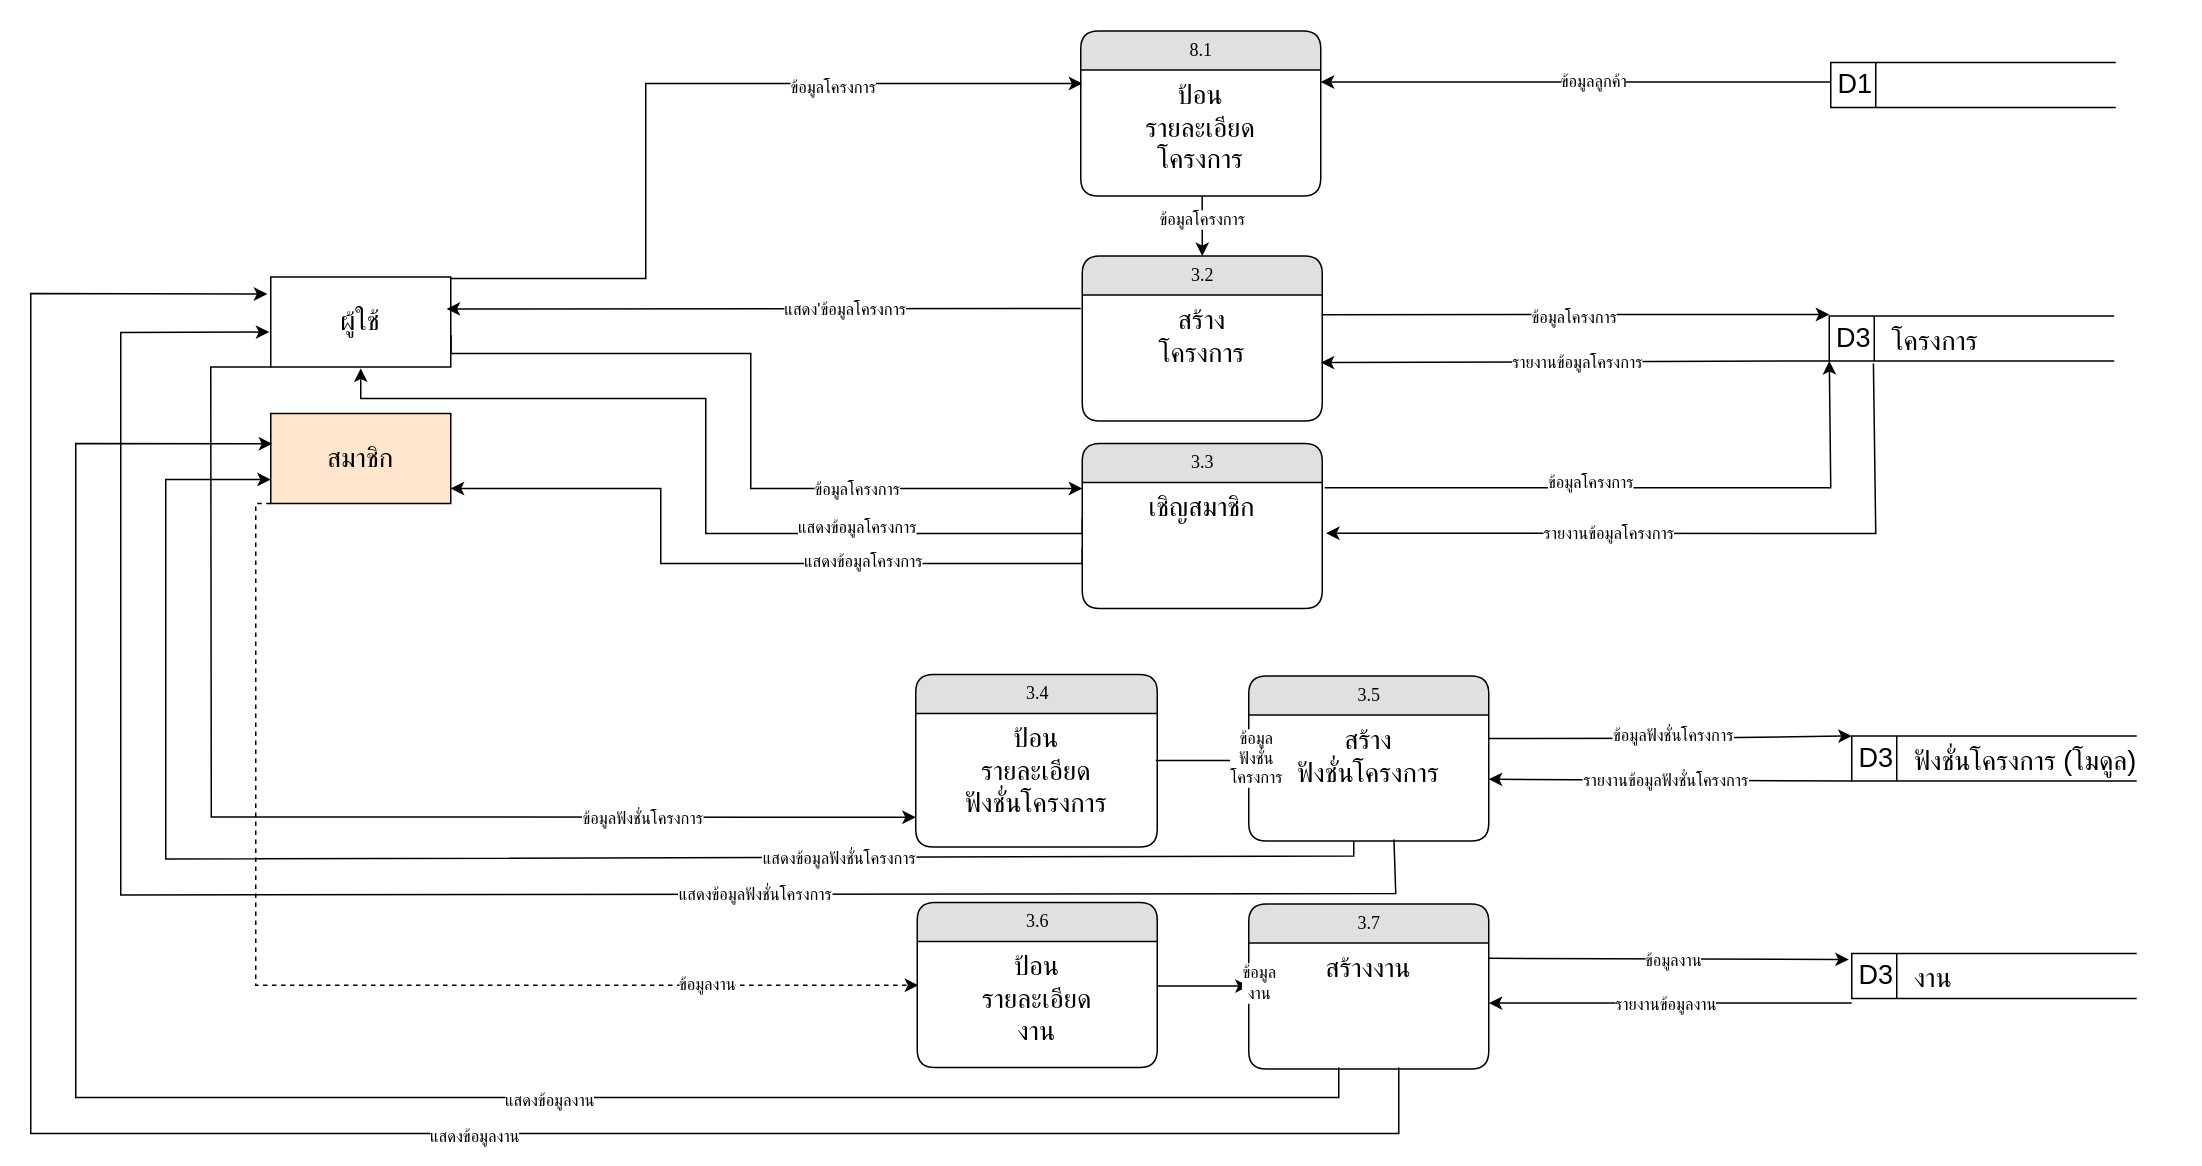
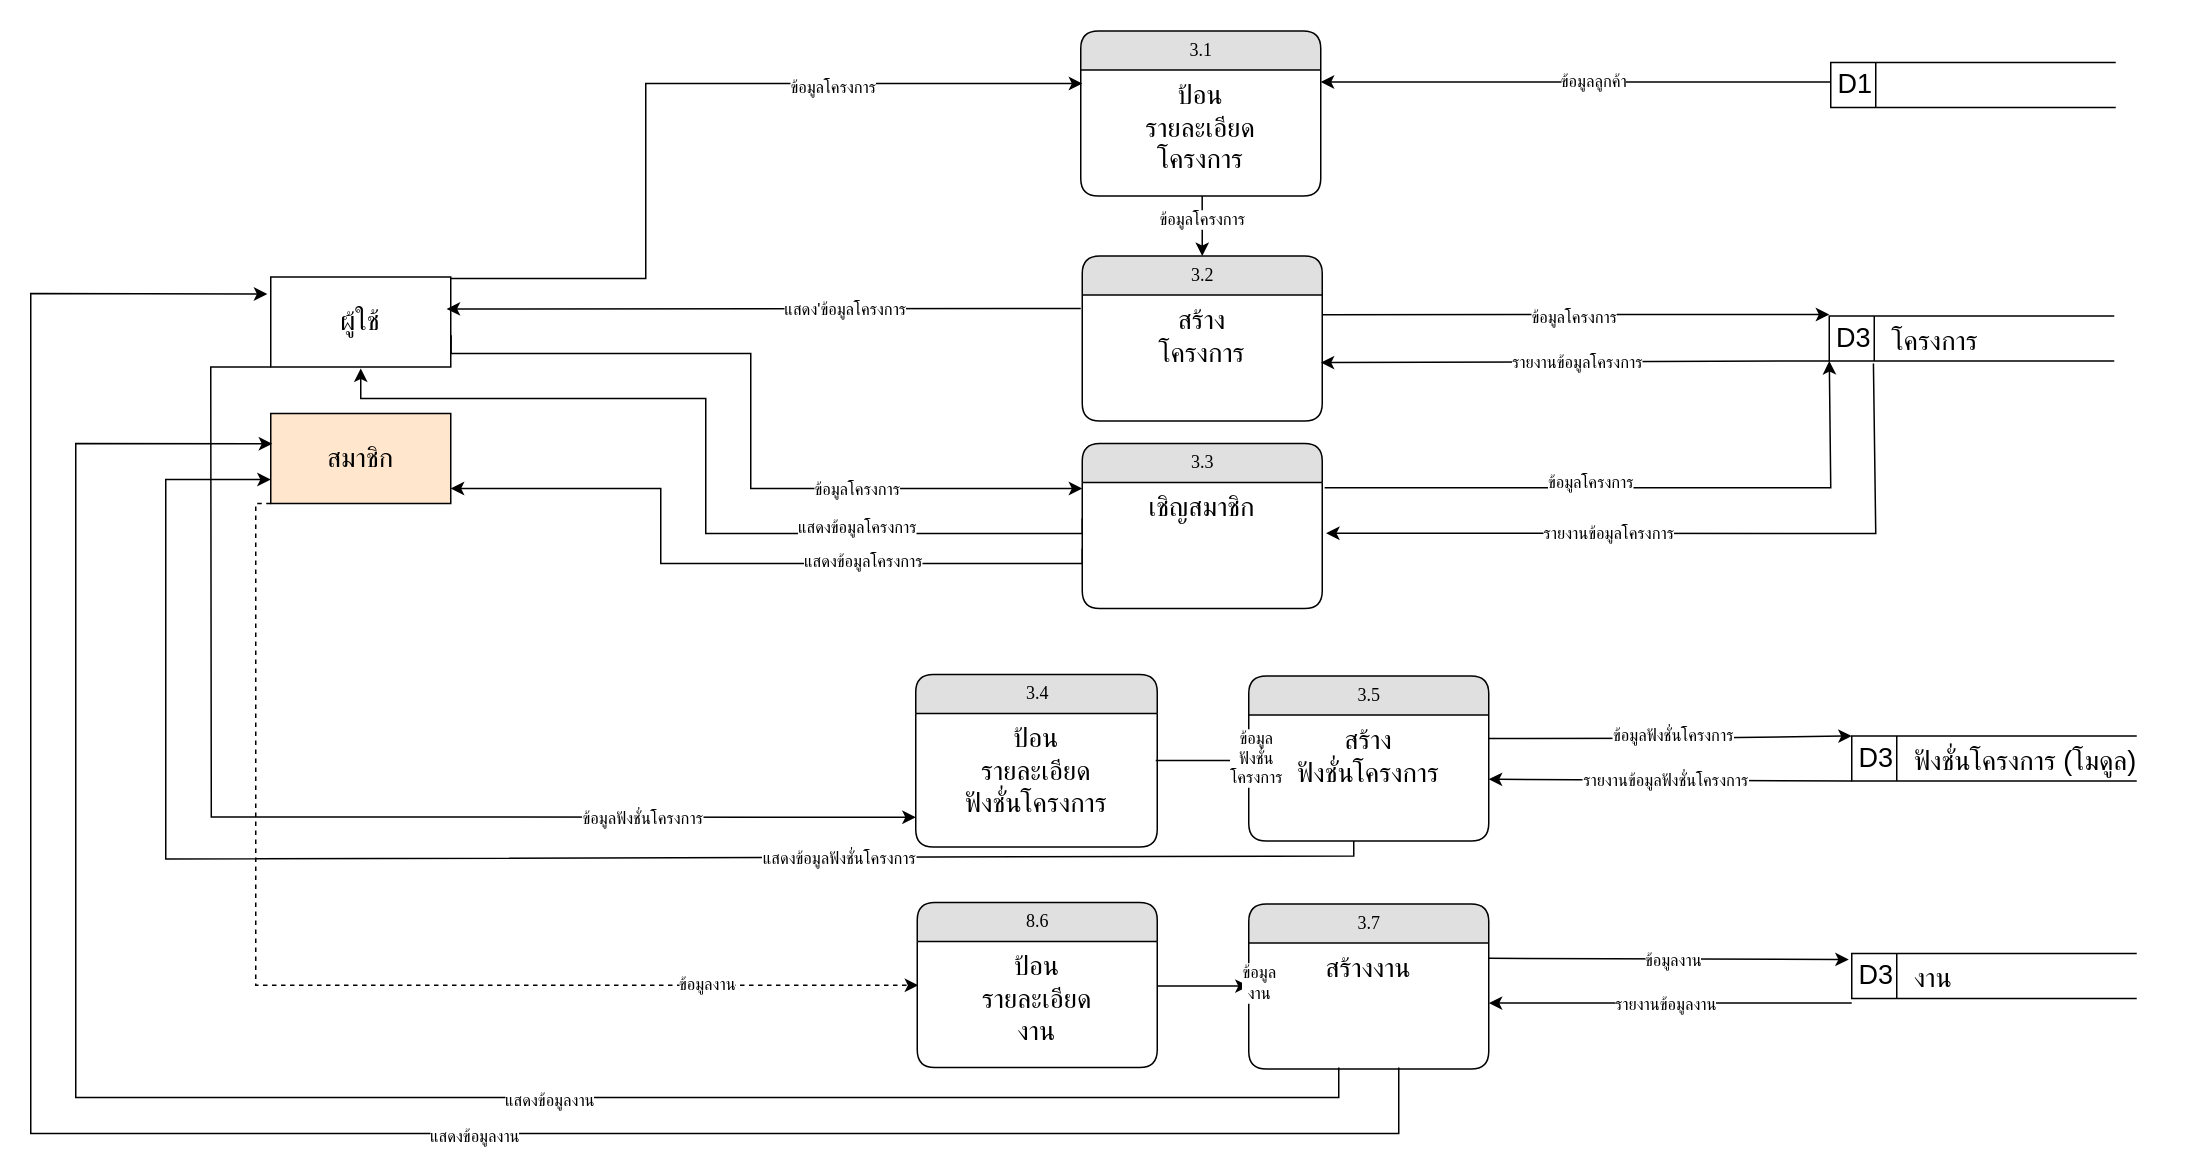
(1202, 50) -> (1202, 50)
(435, 894) -> none
(1038, 922) -> (1038, 922)
